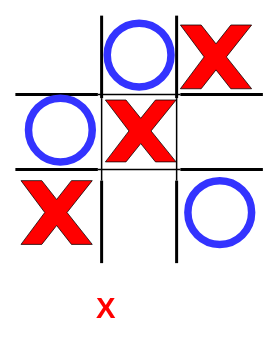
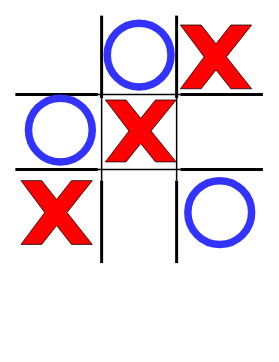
(139, 308) -> none
